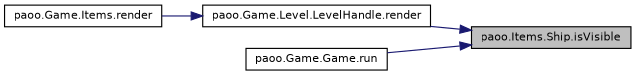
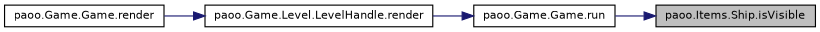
(83, 16) -> (84, 16)
(445, 28) -> (448, 16)
